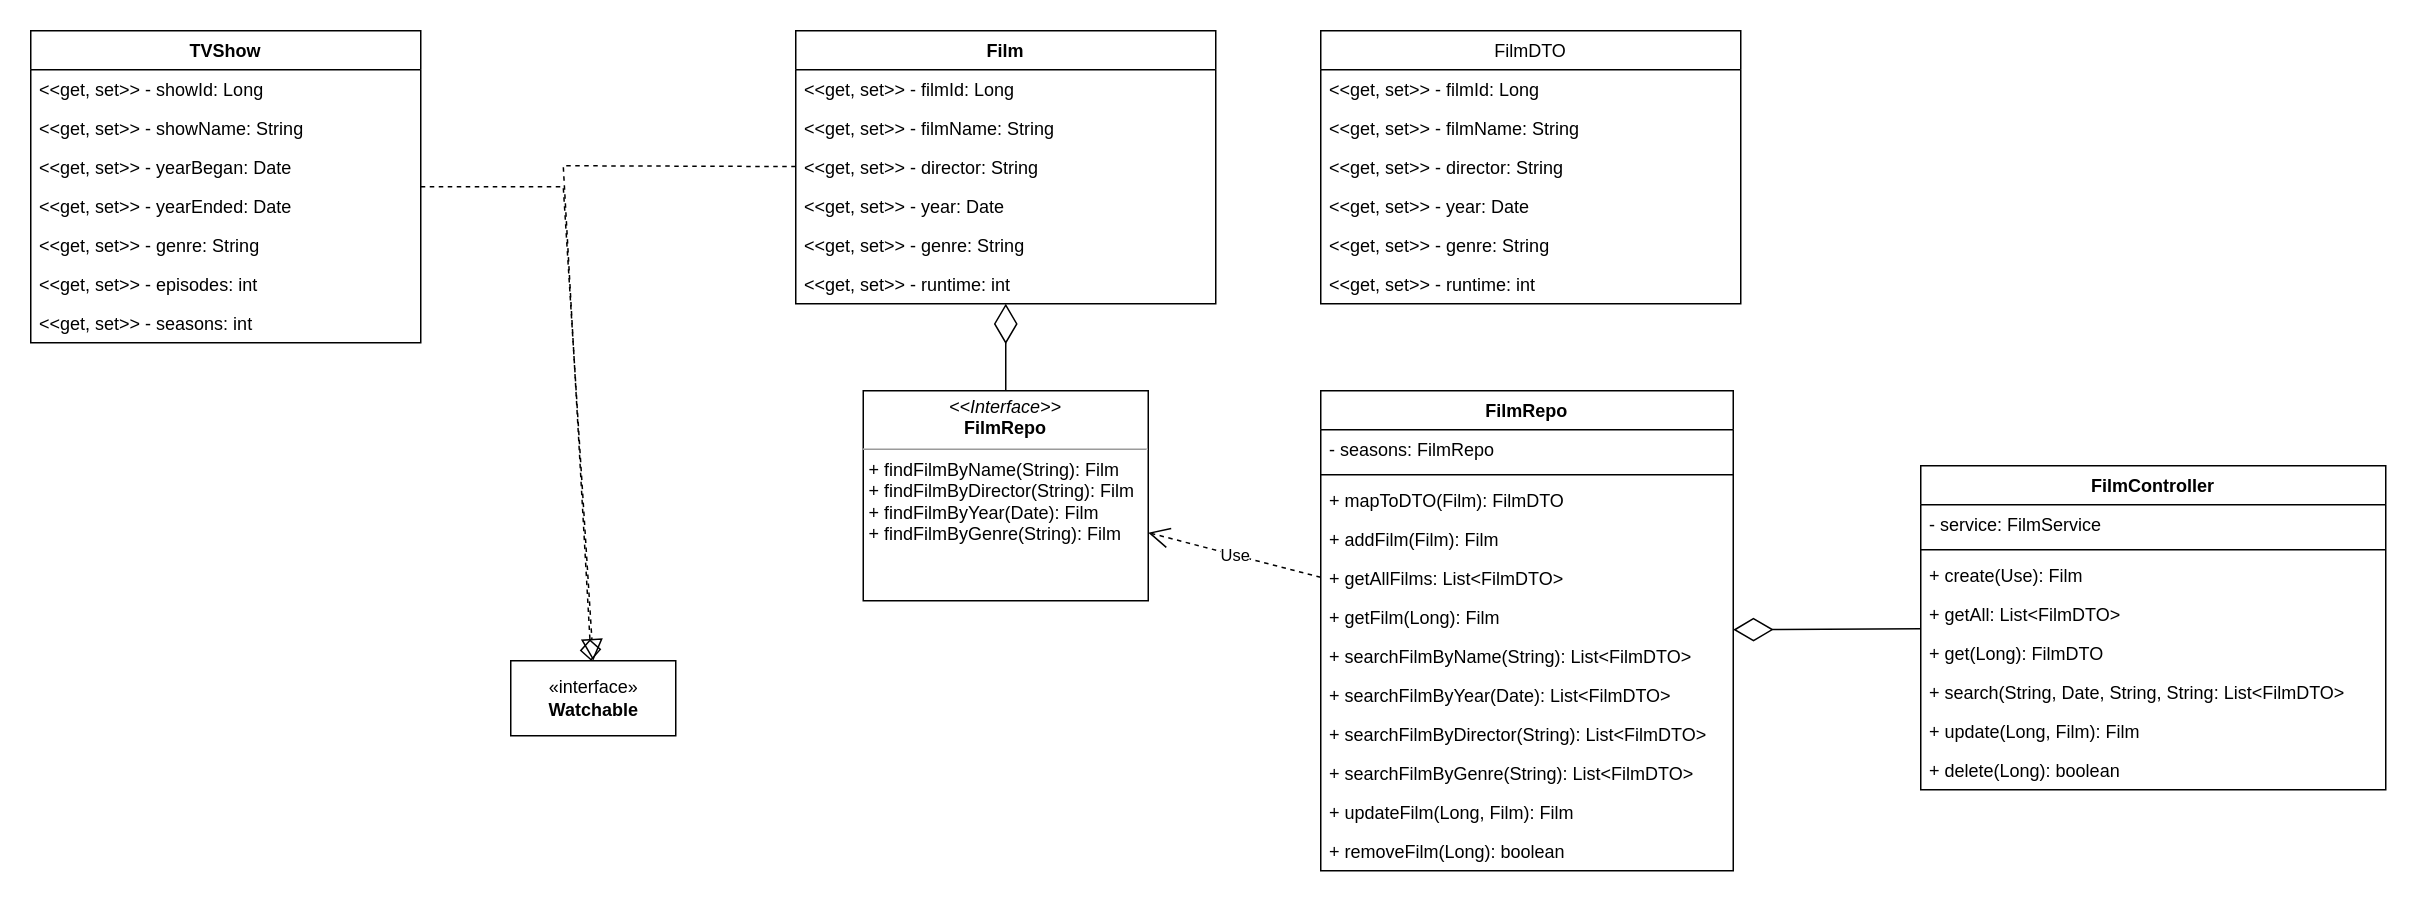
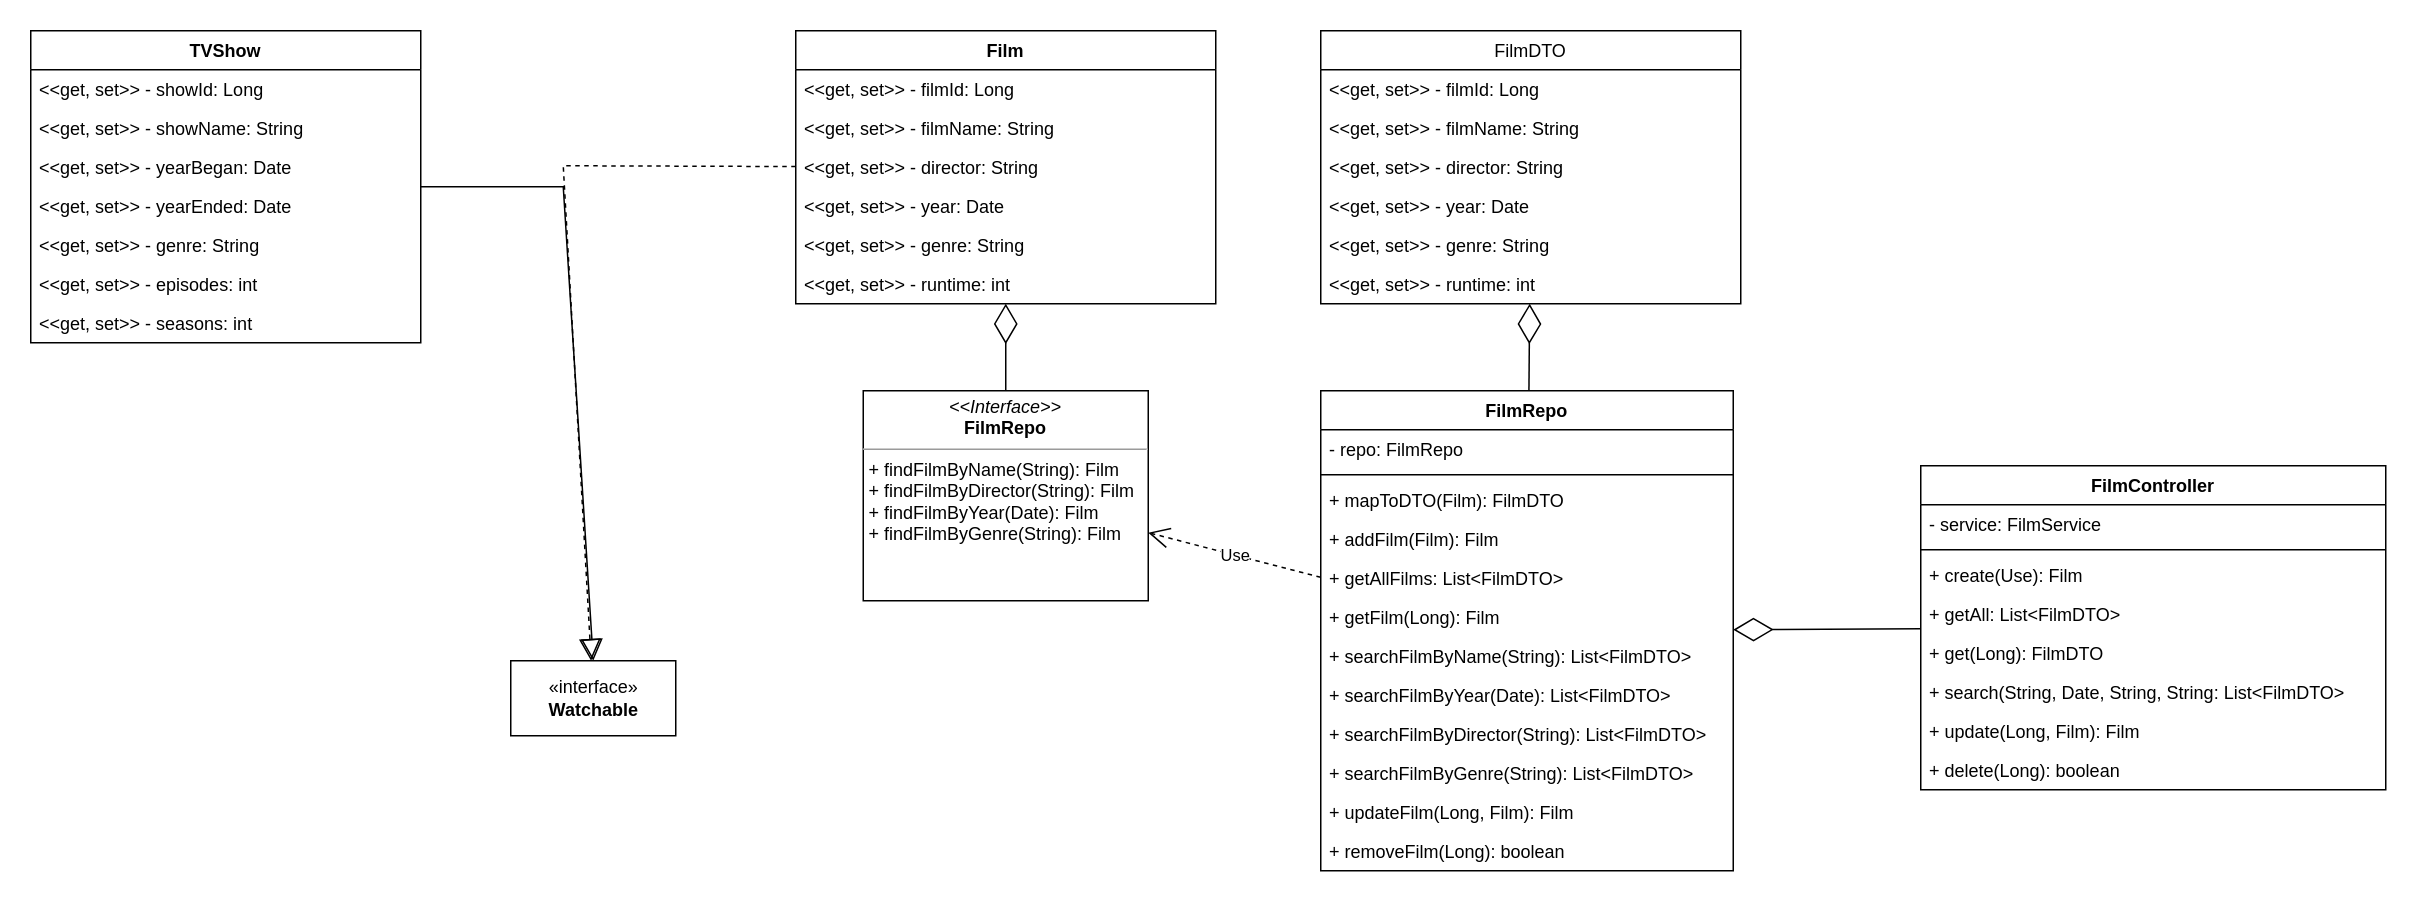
(492, 187) -> (492, 187)
none -> (1529, 367)
(1413, 450) -> (1398, 450)
(590, 640) -> (590, 640)
